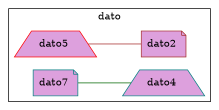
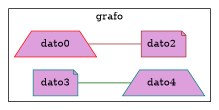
(110, 17) -> (110, 17)
(56, 44) -> (56, 44)
(56, 83) -> (56, 83)
